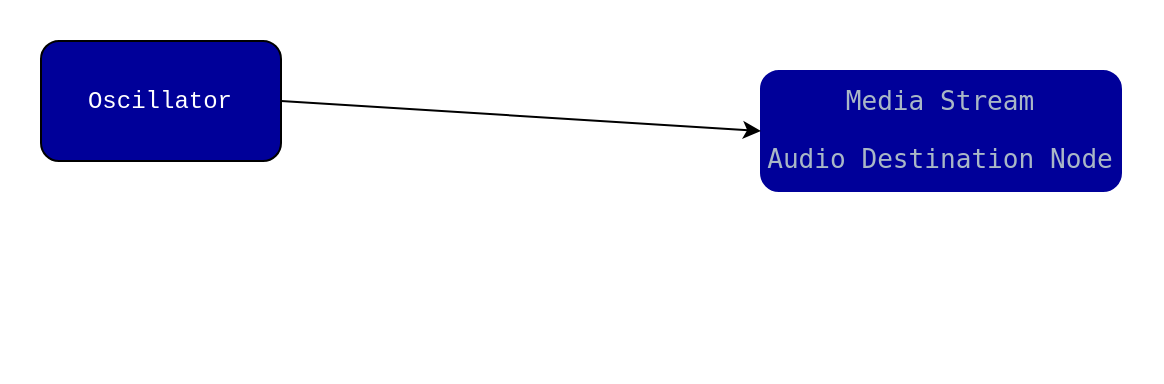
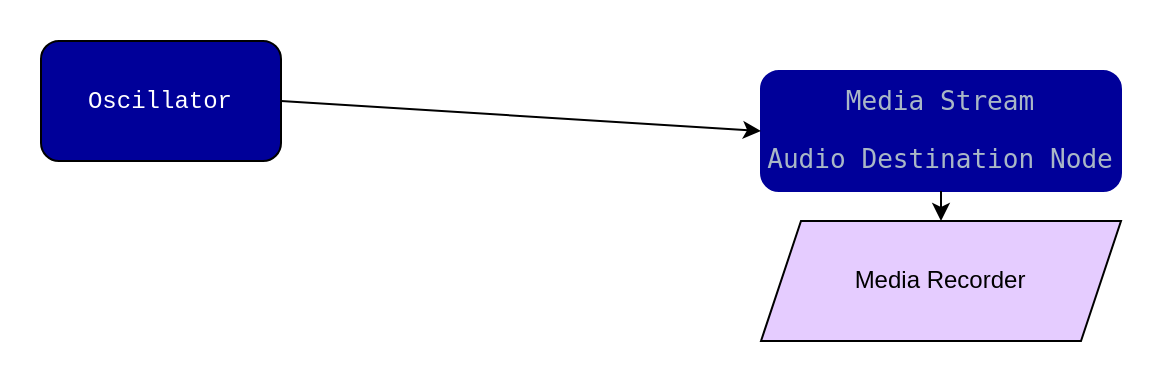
none -> (941, 199)
none -> (941, 281)
